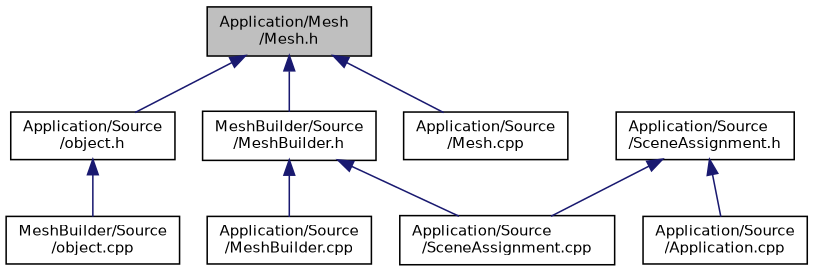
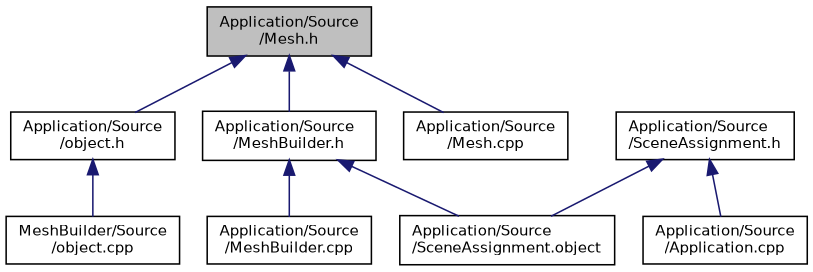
(289, 31) -> (289, 31)
(289, 136) -> (289, 136)
(507, 240) -> (507, 240)
